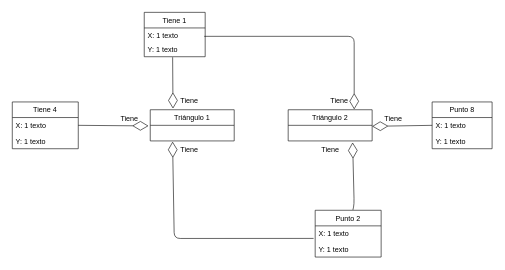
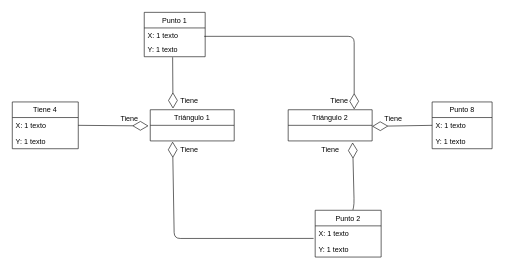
(174, 20) -> (174, 20)
